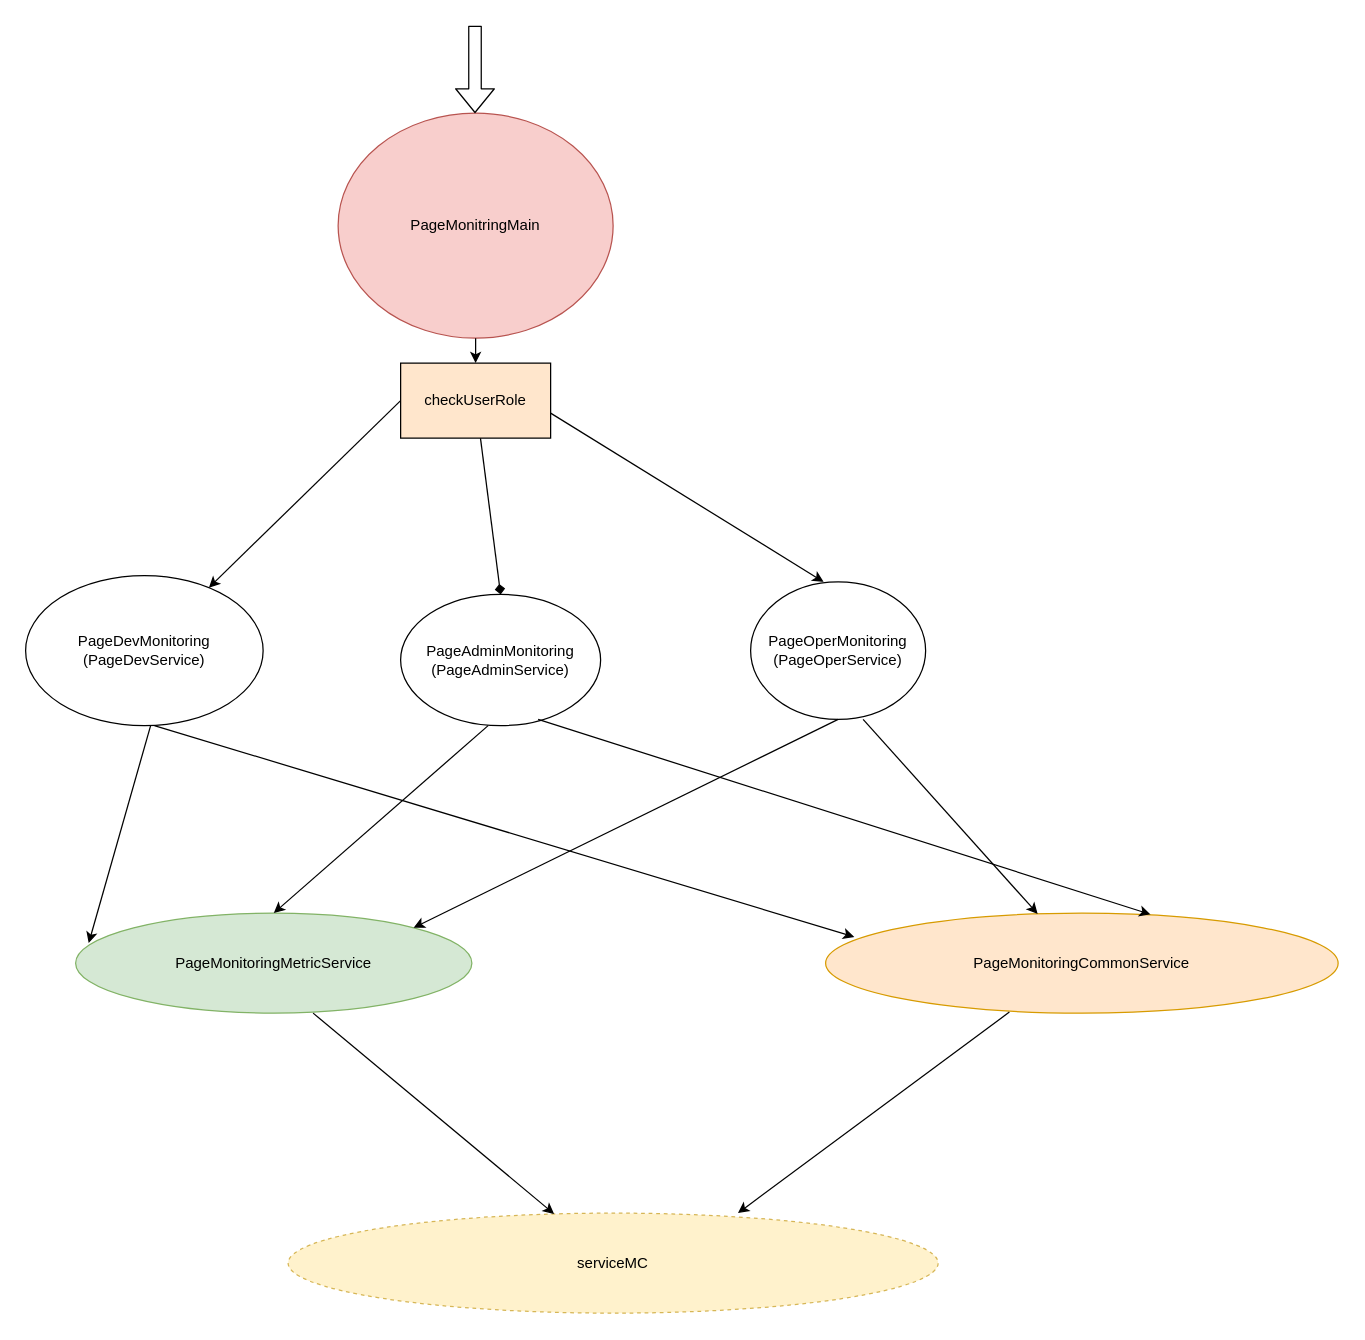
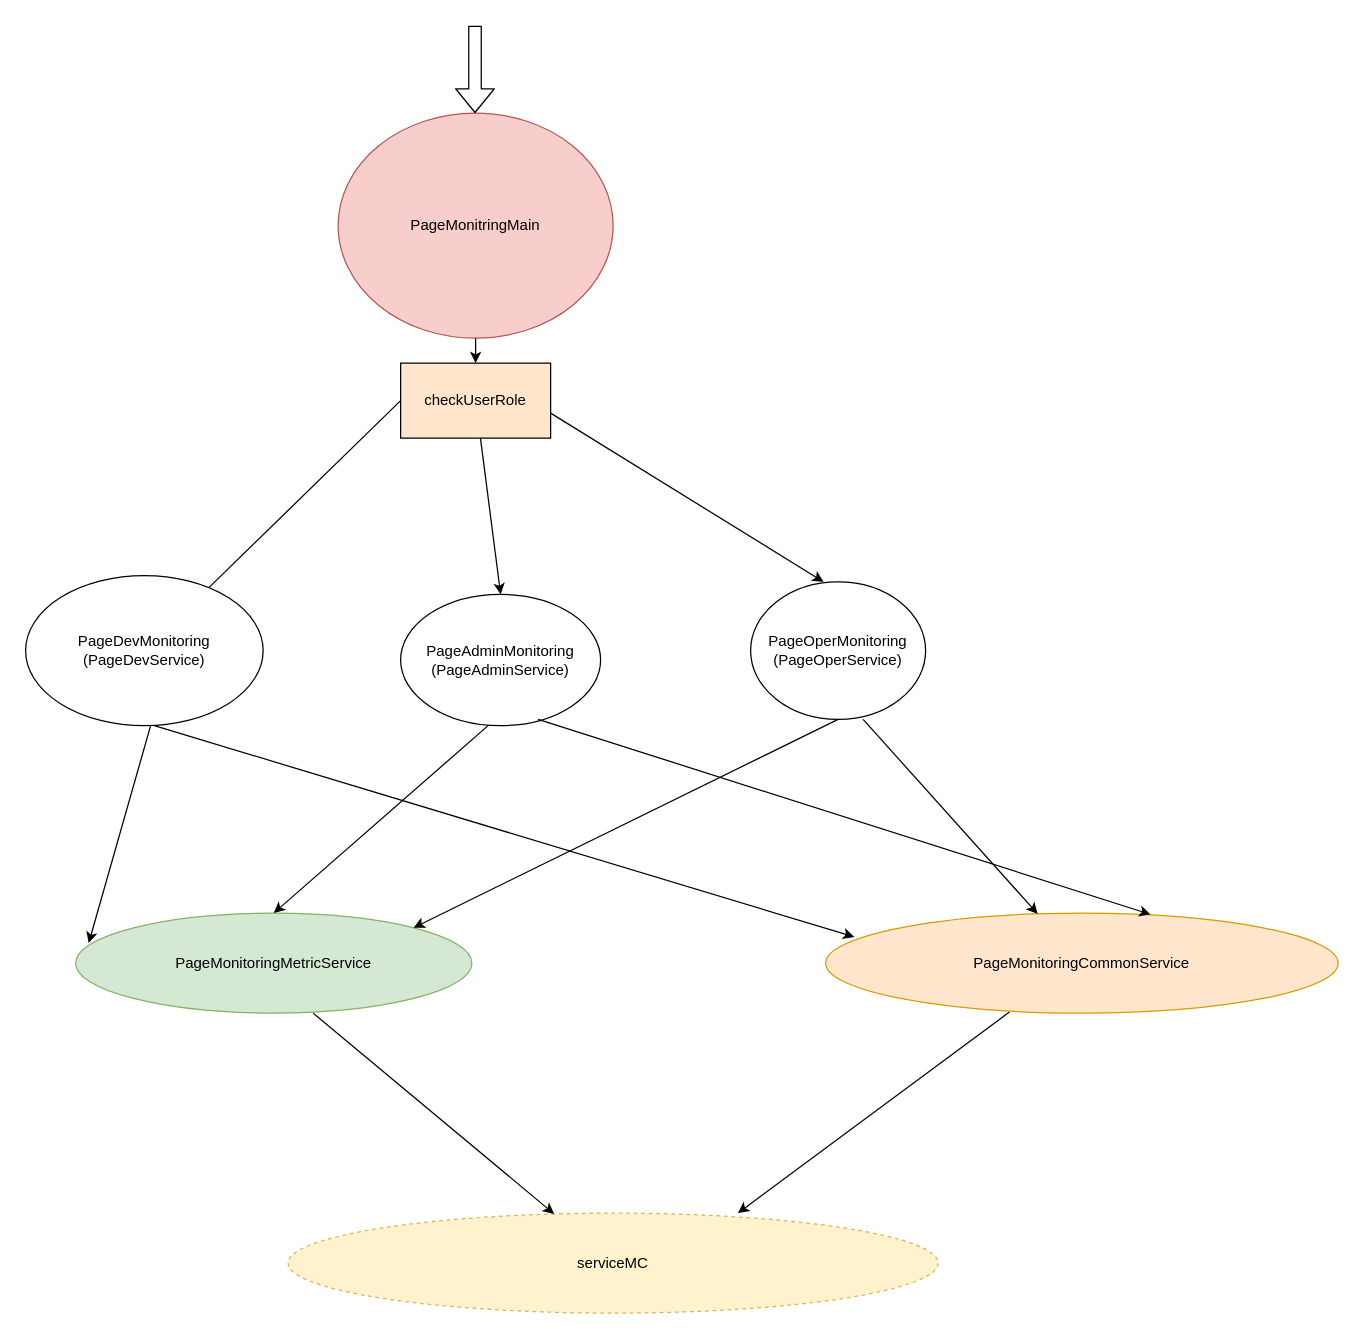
(216, 581) -> (213, 583)
(499, 583) -> (499, 584)
